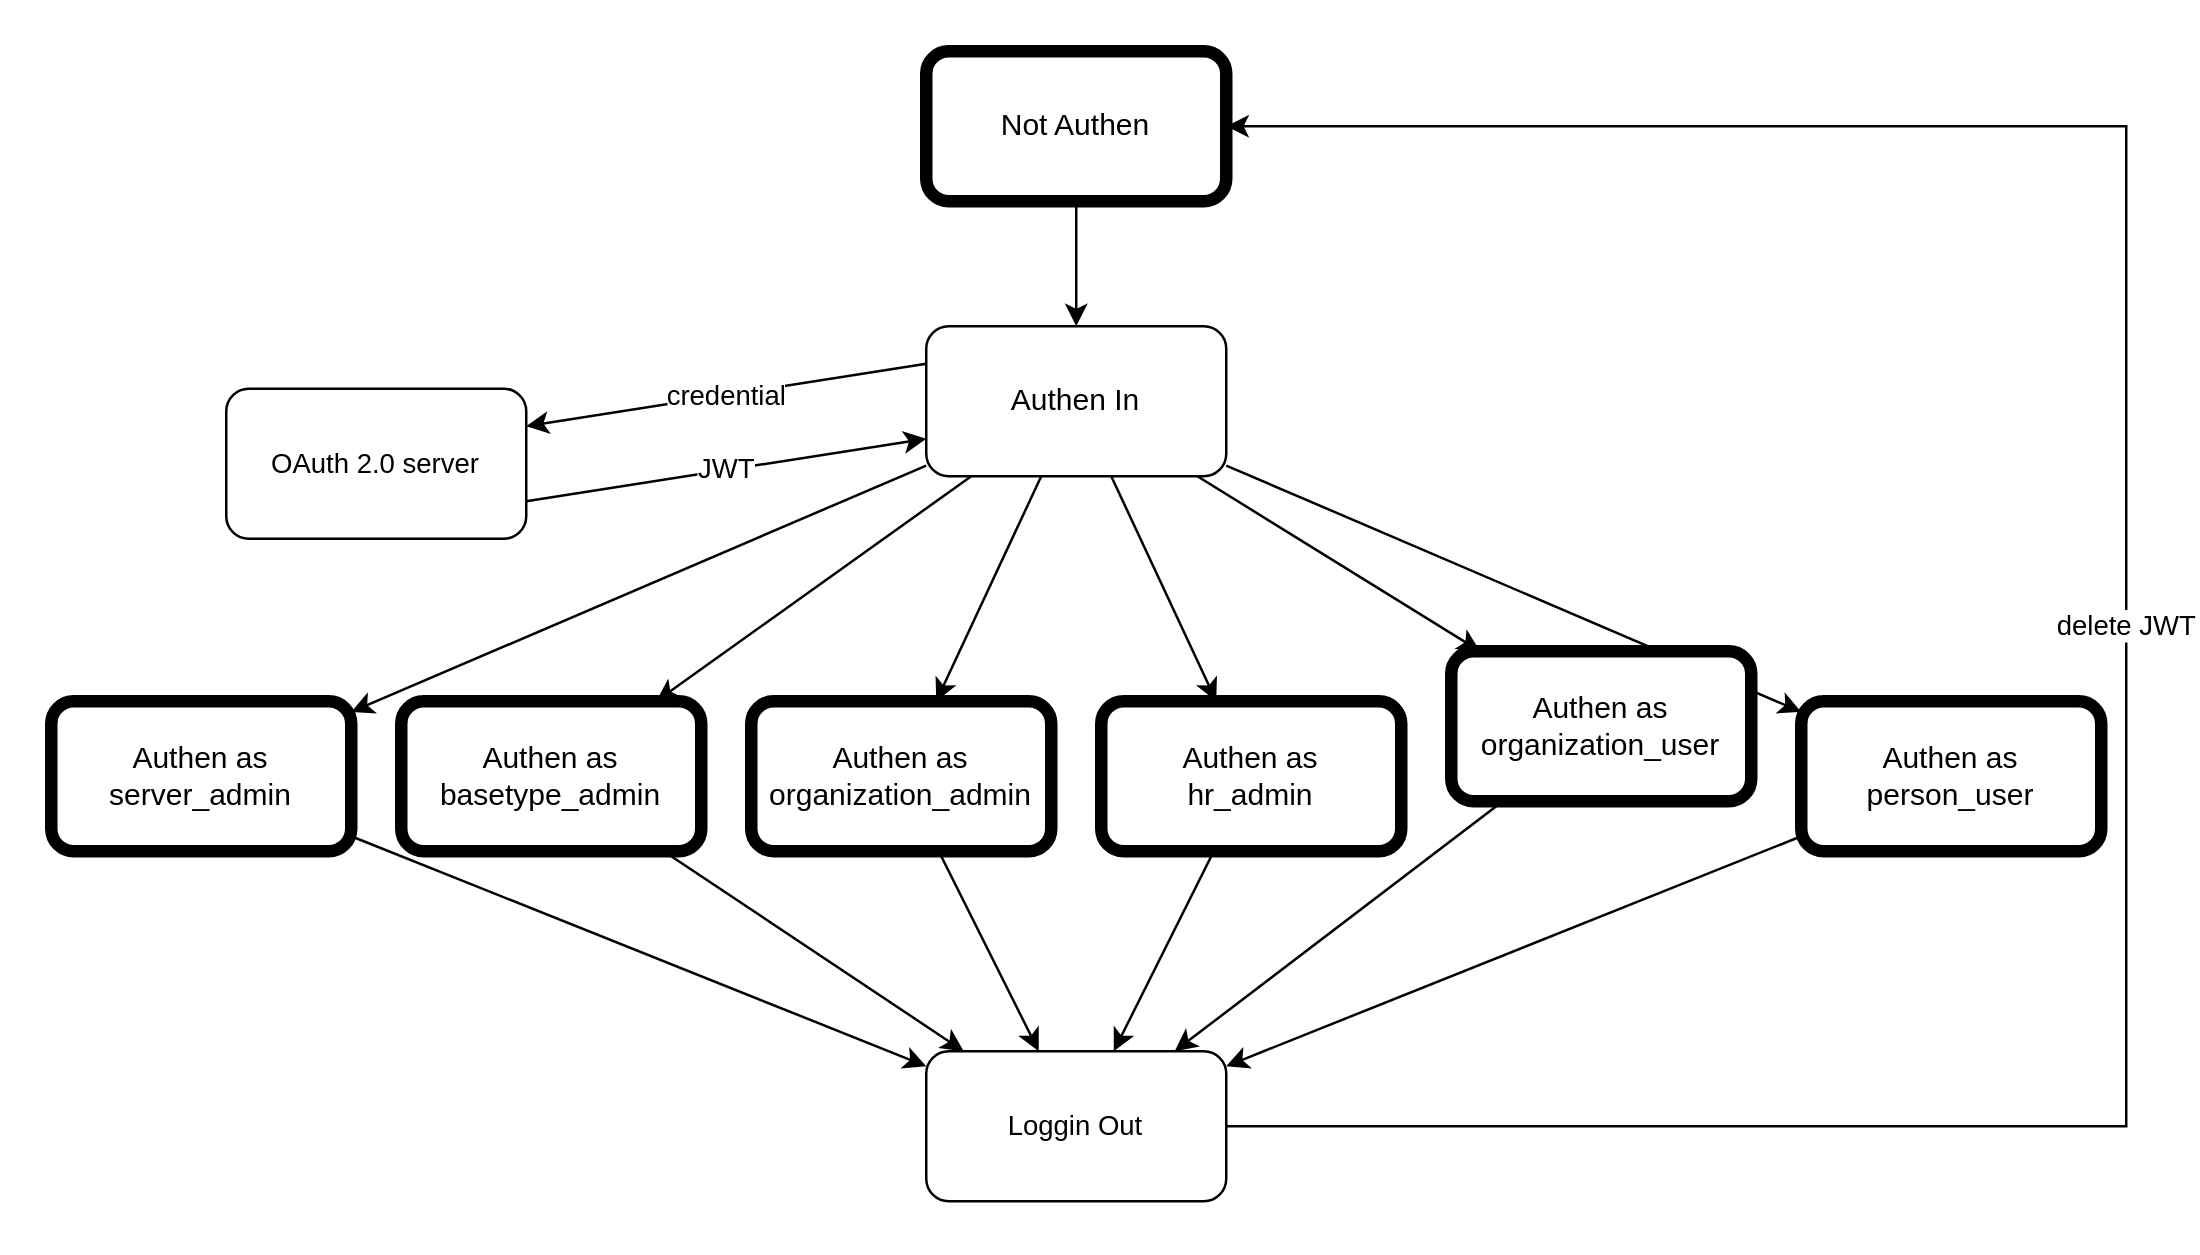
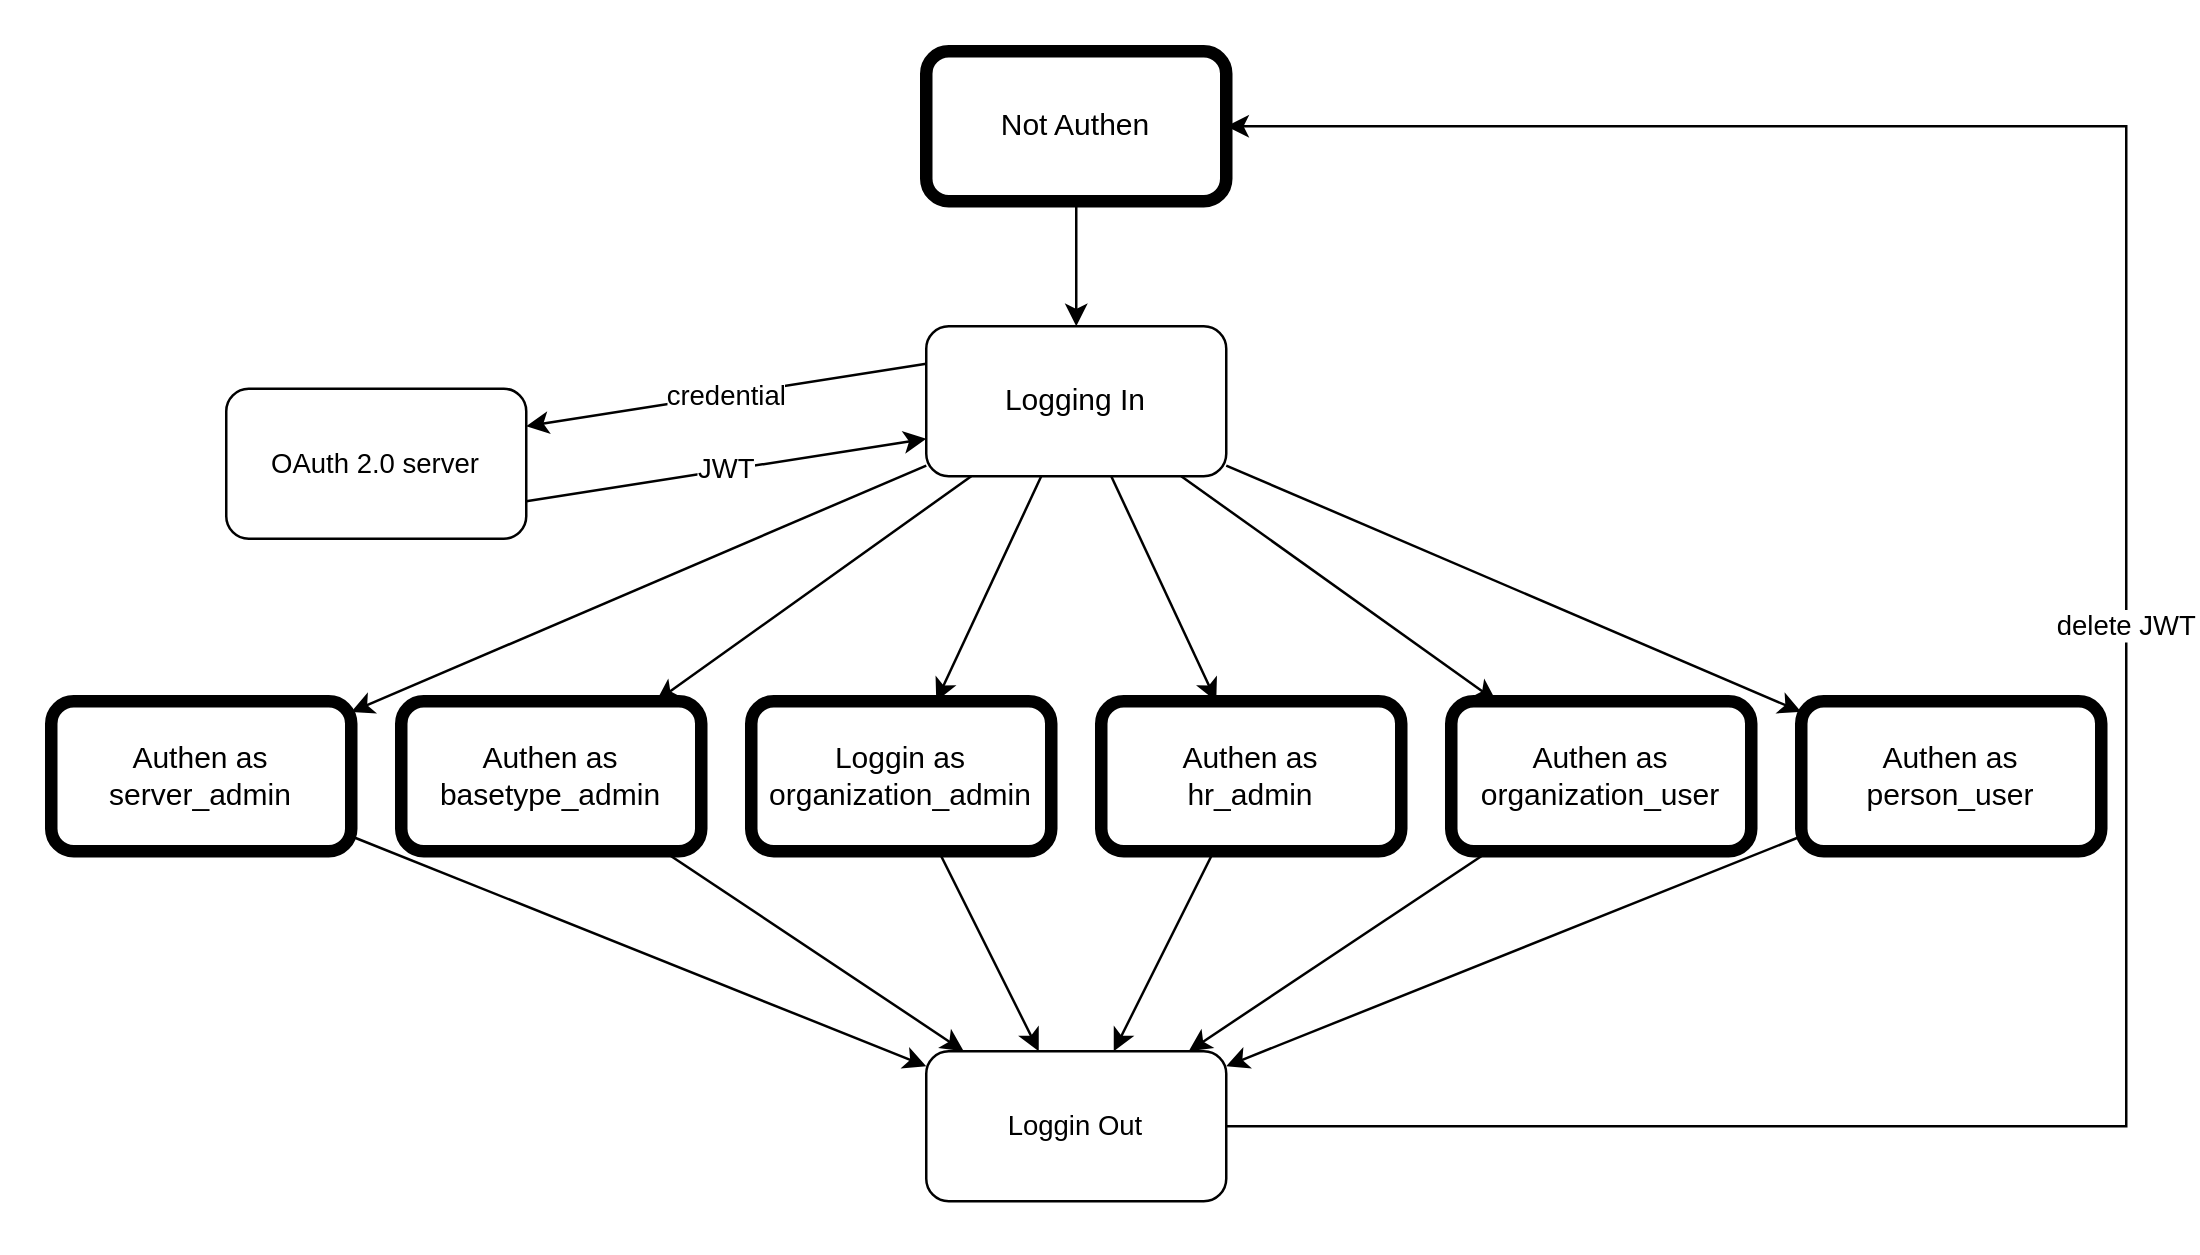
(1076, 401) -> (1076, 401)
(1601, 726) -> (1601, 776)
(901, 776) -> (901, 776)
